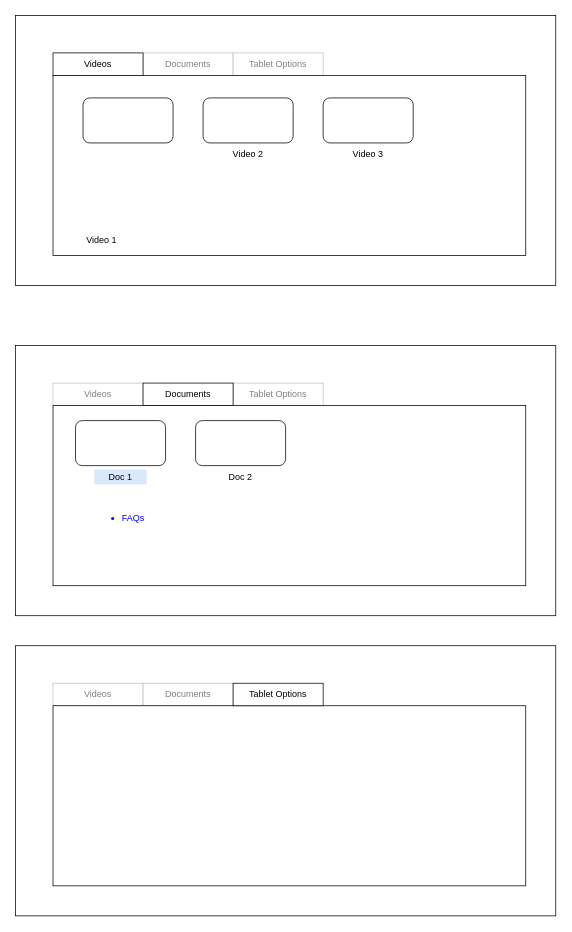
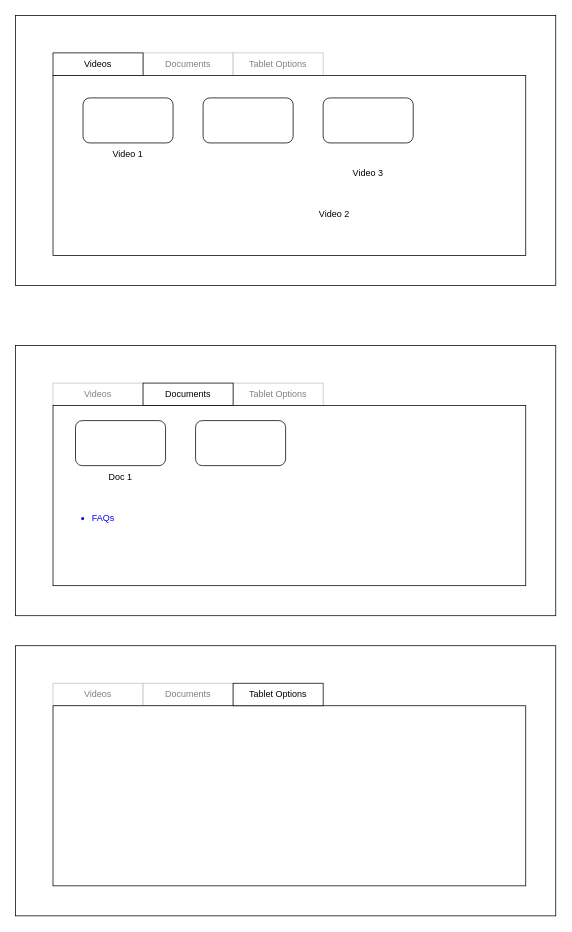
(248, 154) -> (334, 214)
(368, 154) -> (368, 173)
(102, 240) -> (128, 154)
(120, 477) -> (120, 477)
(240, 477) -> none
(143, 518) -> (113, 518)
